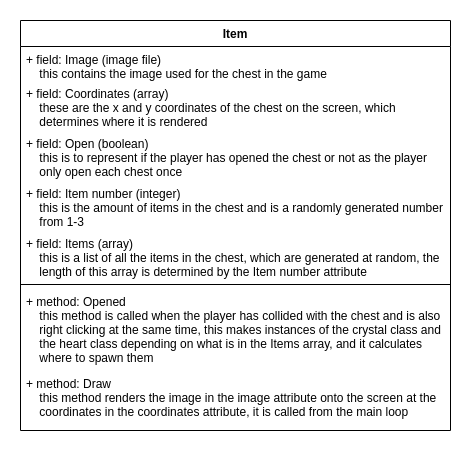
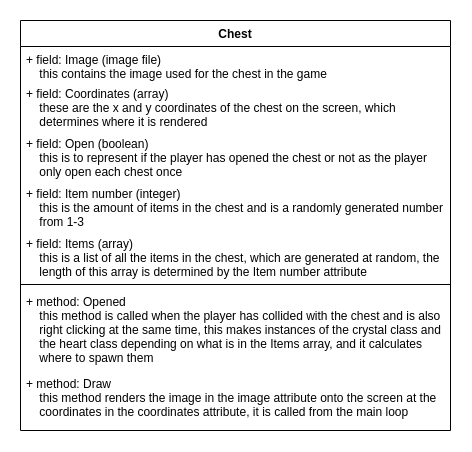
(235, 34) -> (235, 34)
